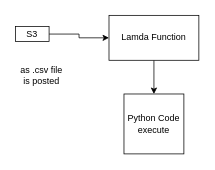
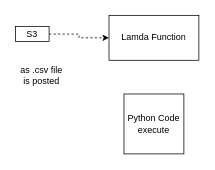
(78, 34) -> (78, 34)
(154, 87) -> none
